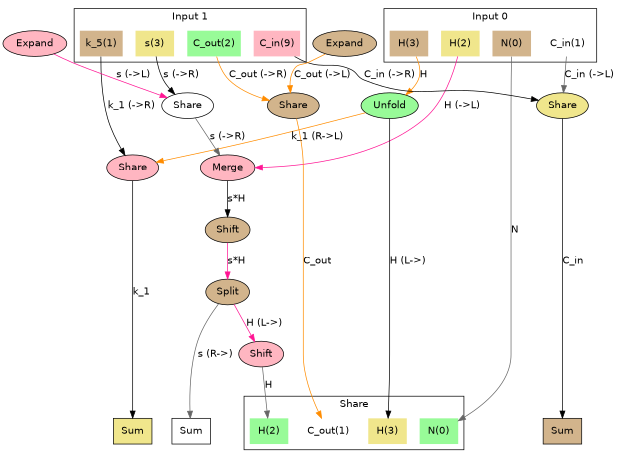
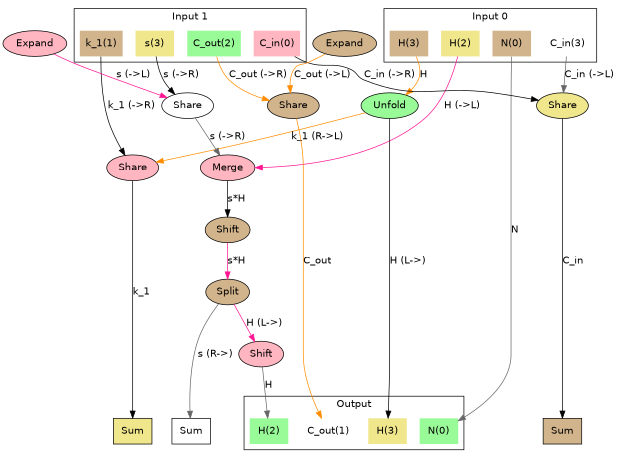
(101, 44) -> (101, 44)
(277, 44) -> (277, 44)
(567, 44) -> (567, 44)
(354, 404) -> (354, 404)
